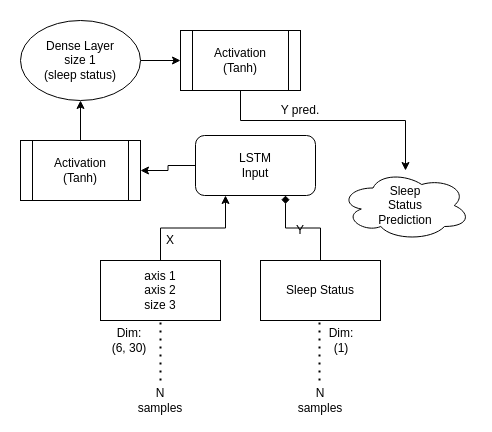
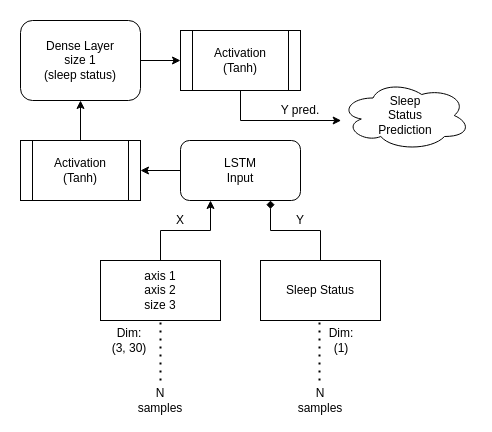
(81, 61) -> (81, 61)
(256, 166) -> (241, 171)
(406, 206) -> (406, 116)
(301, 231) -> (301, 221)
(171, 241) -> (181, 221)
(130, 341) -> (130, 341)
